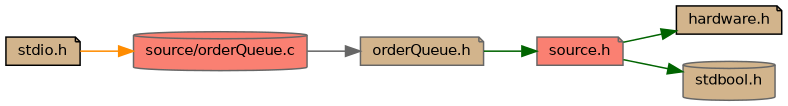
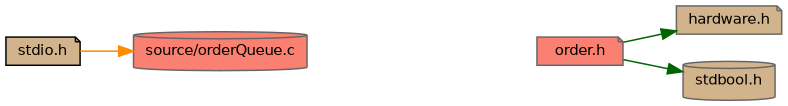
(729, 20) -> (729, 20)
(422, 51) -> none
(580, 51) -> (580, 51)
